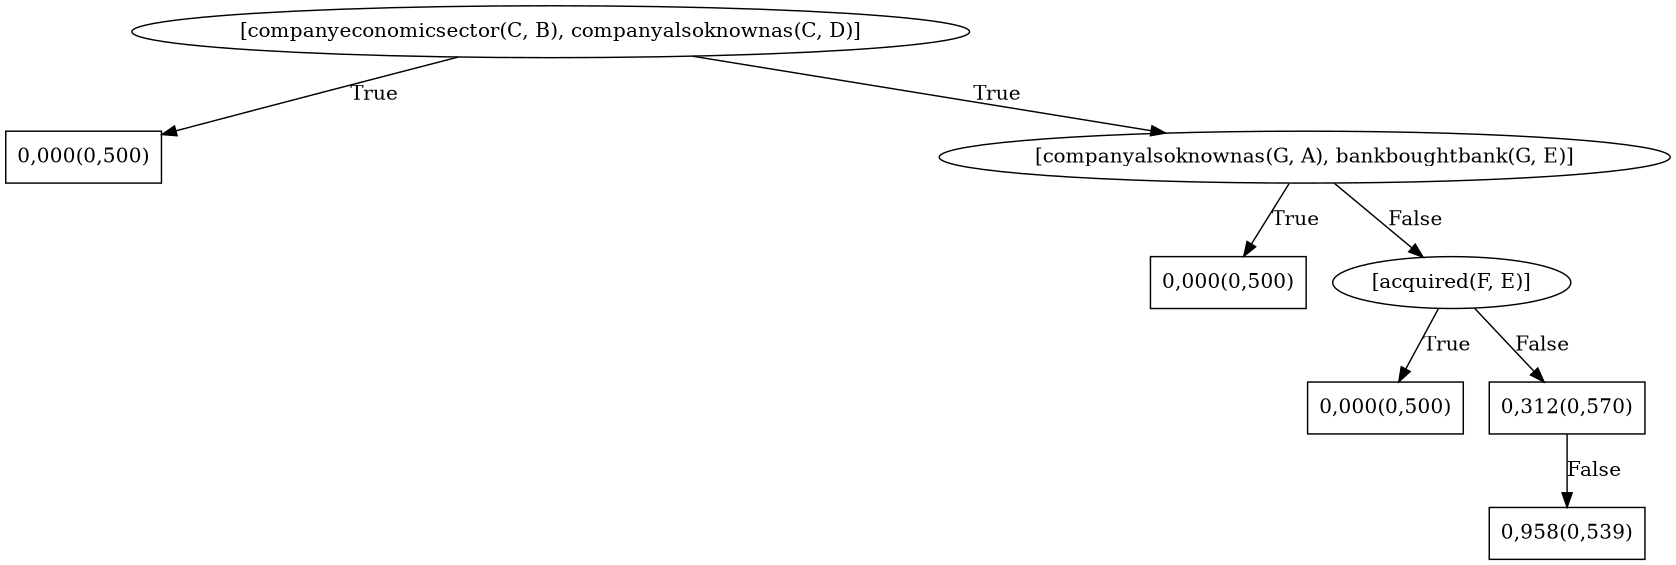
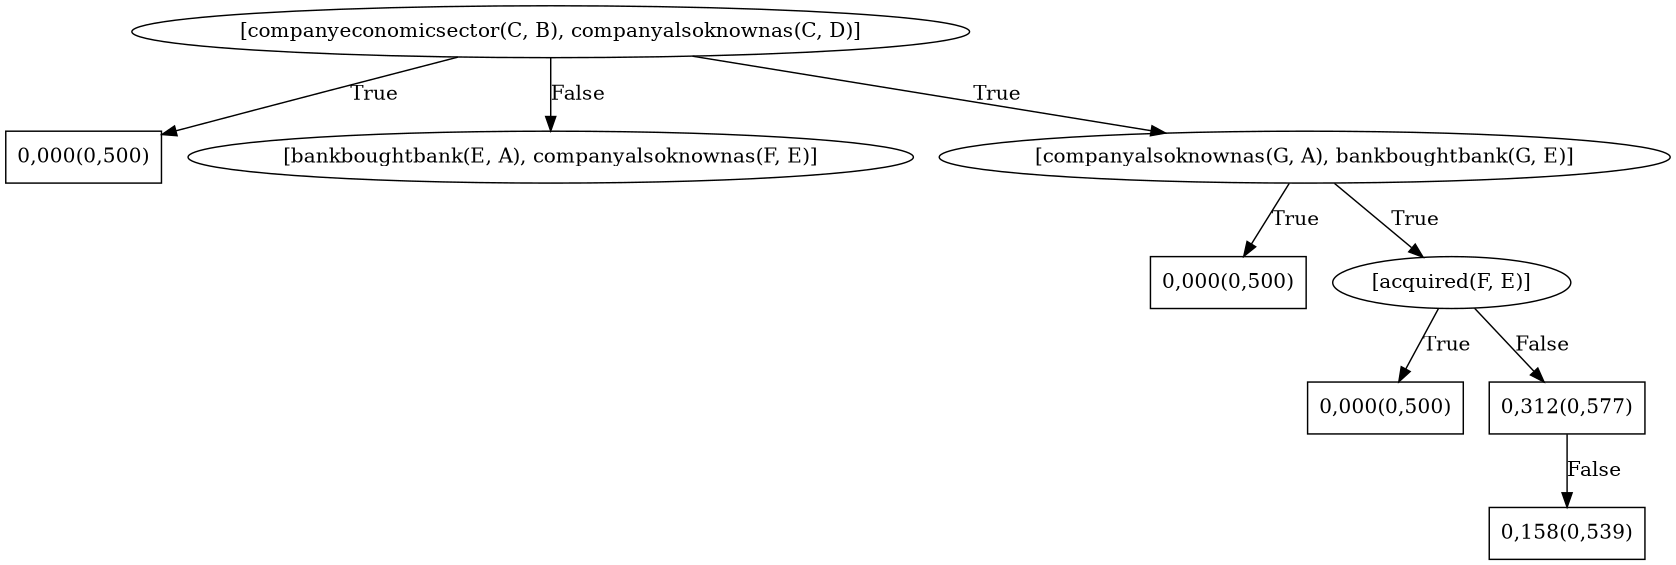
none -> (551, 157)
(1416, 220) -> (1416, 220)
(1567, 408) -> (1567, 408)
(1567, 533) -> (1567, 533)
